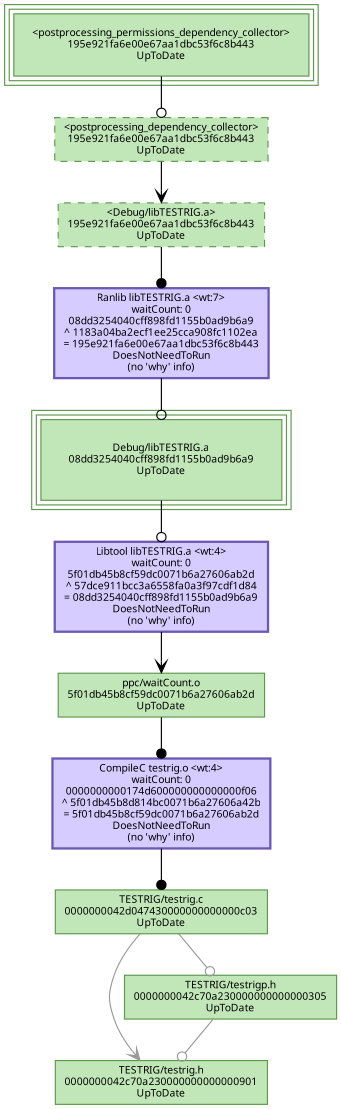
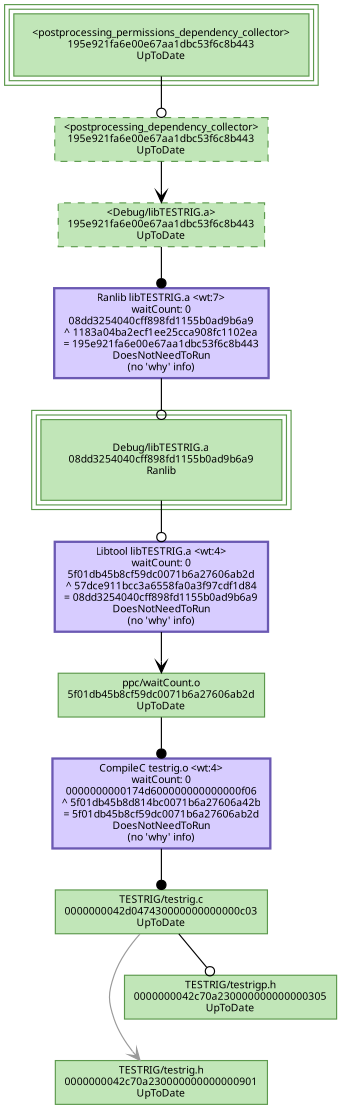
(161, 460) -> (161, 460)
(193, 951) -> (193, 951)
(199, 1036) -> none
